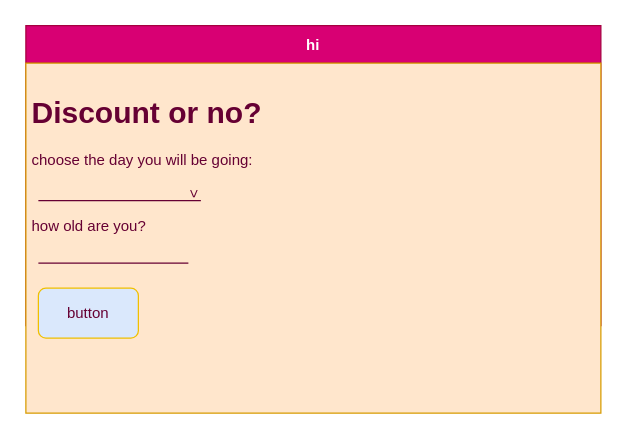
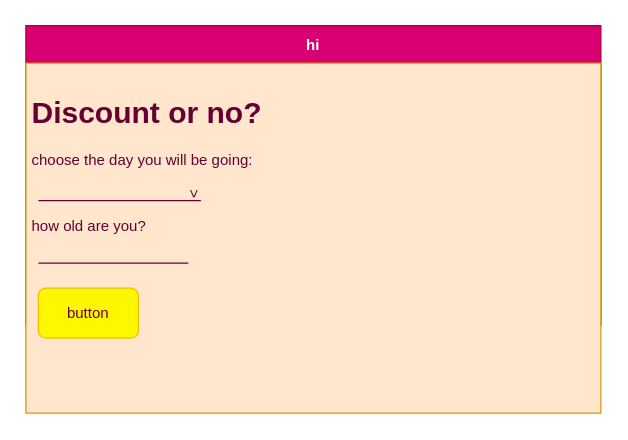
(88, 313) -> (88, 313)
